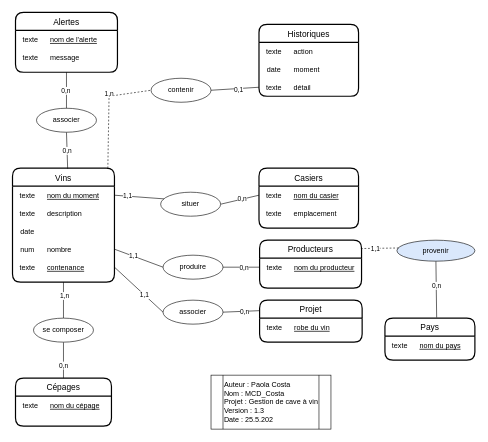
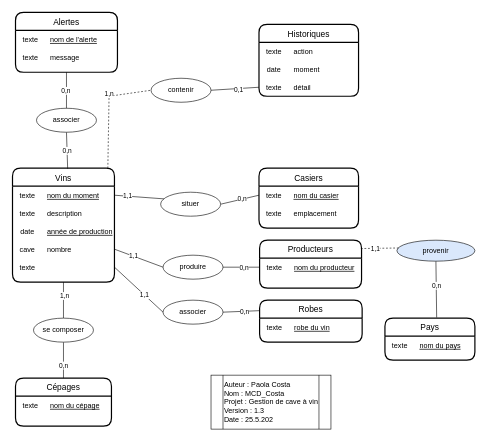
none -> (78, 231)
(27, 250) -> (27, 250)
(78, 267) -> none
(311, 310) -> (311, 310)
